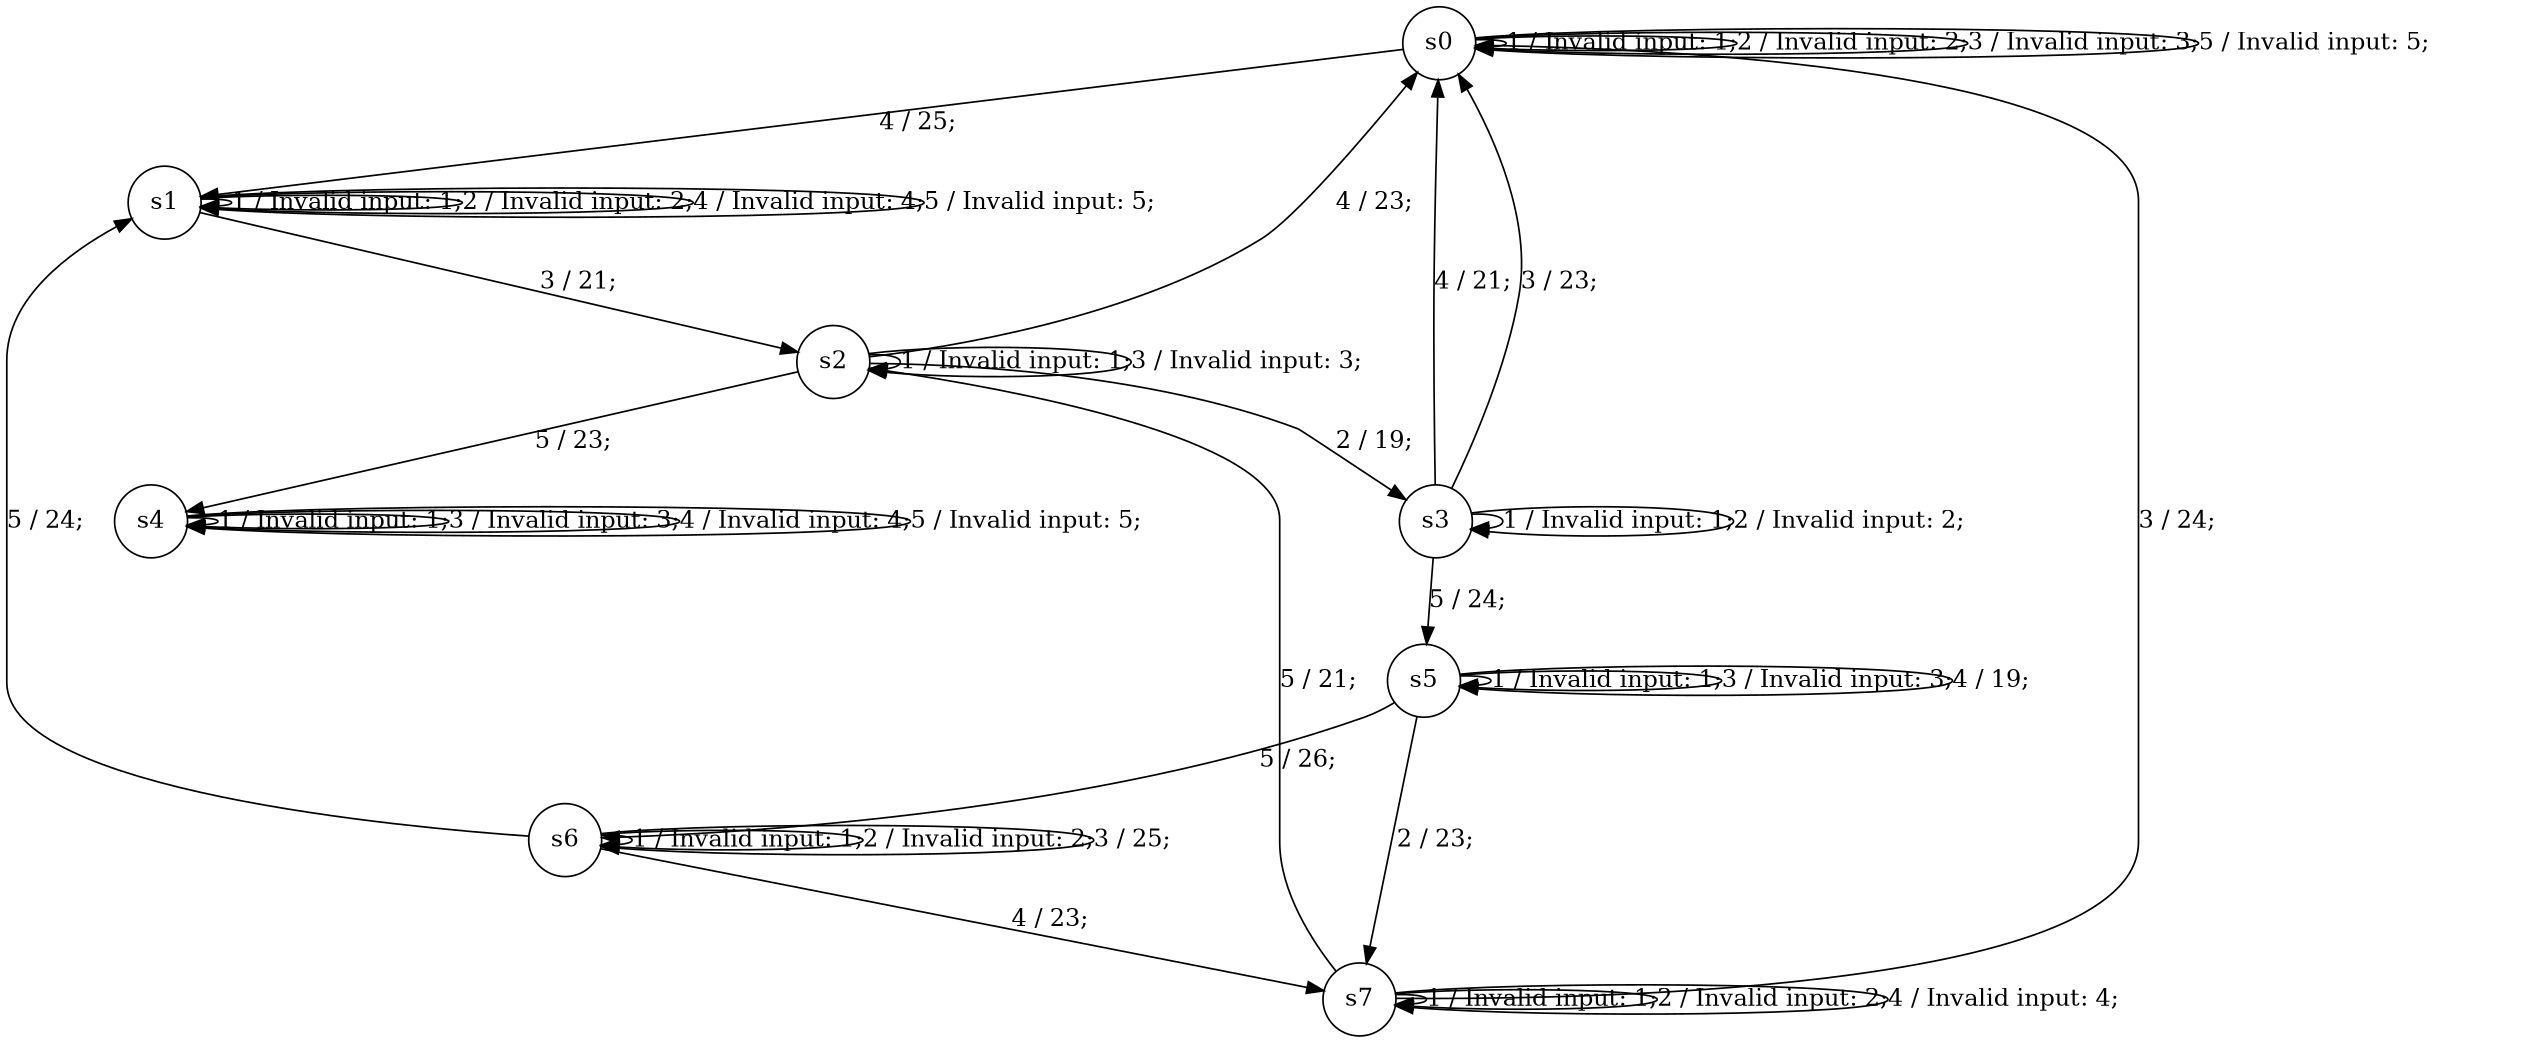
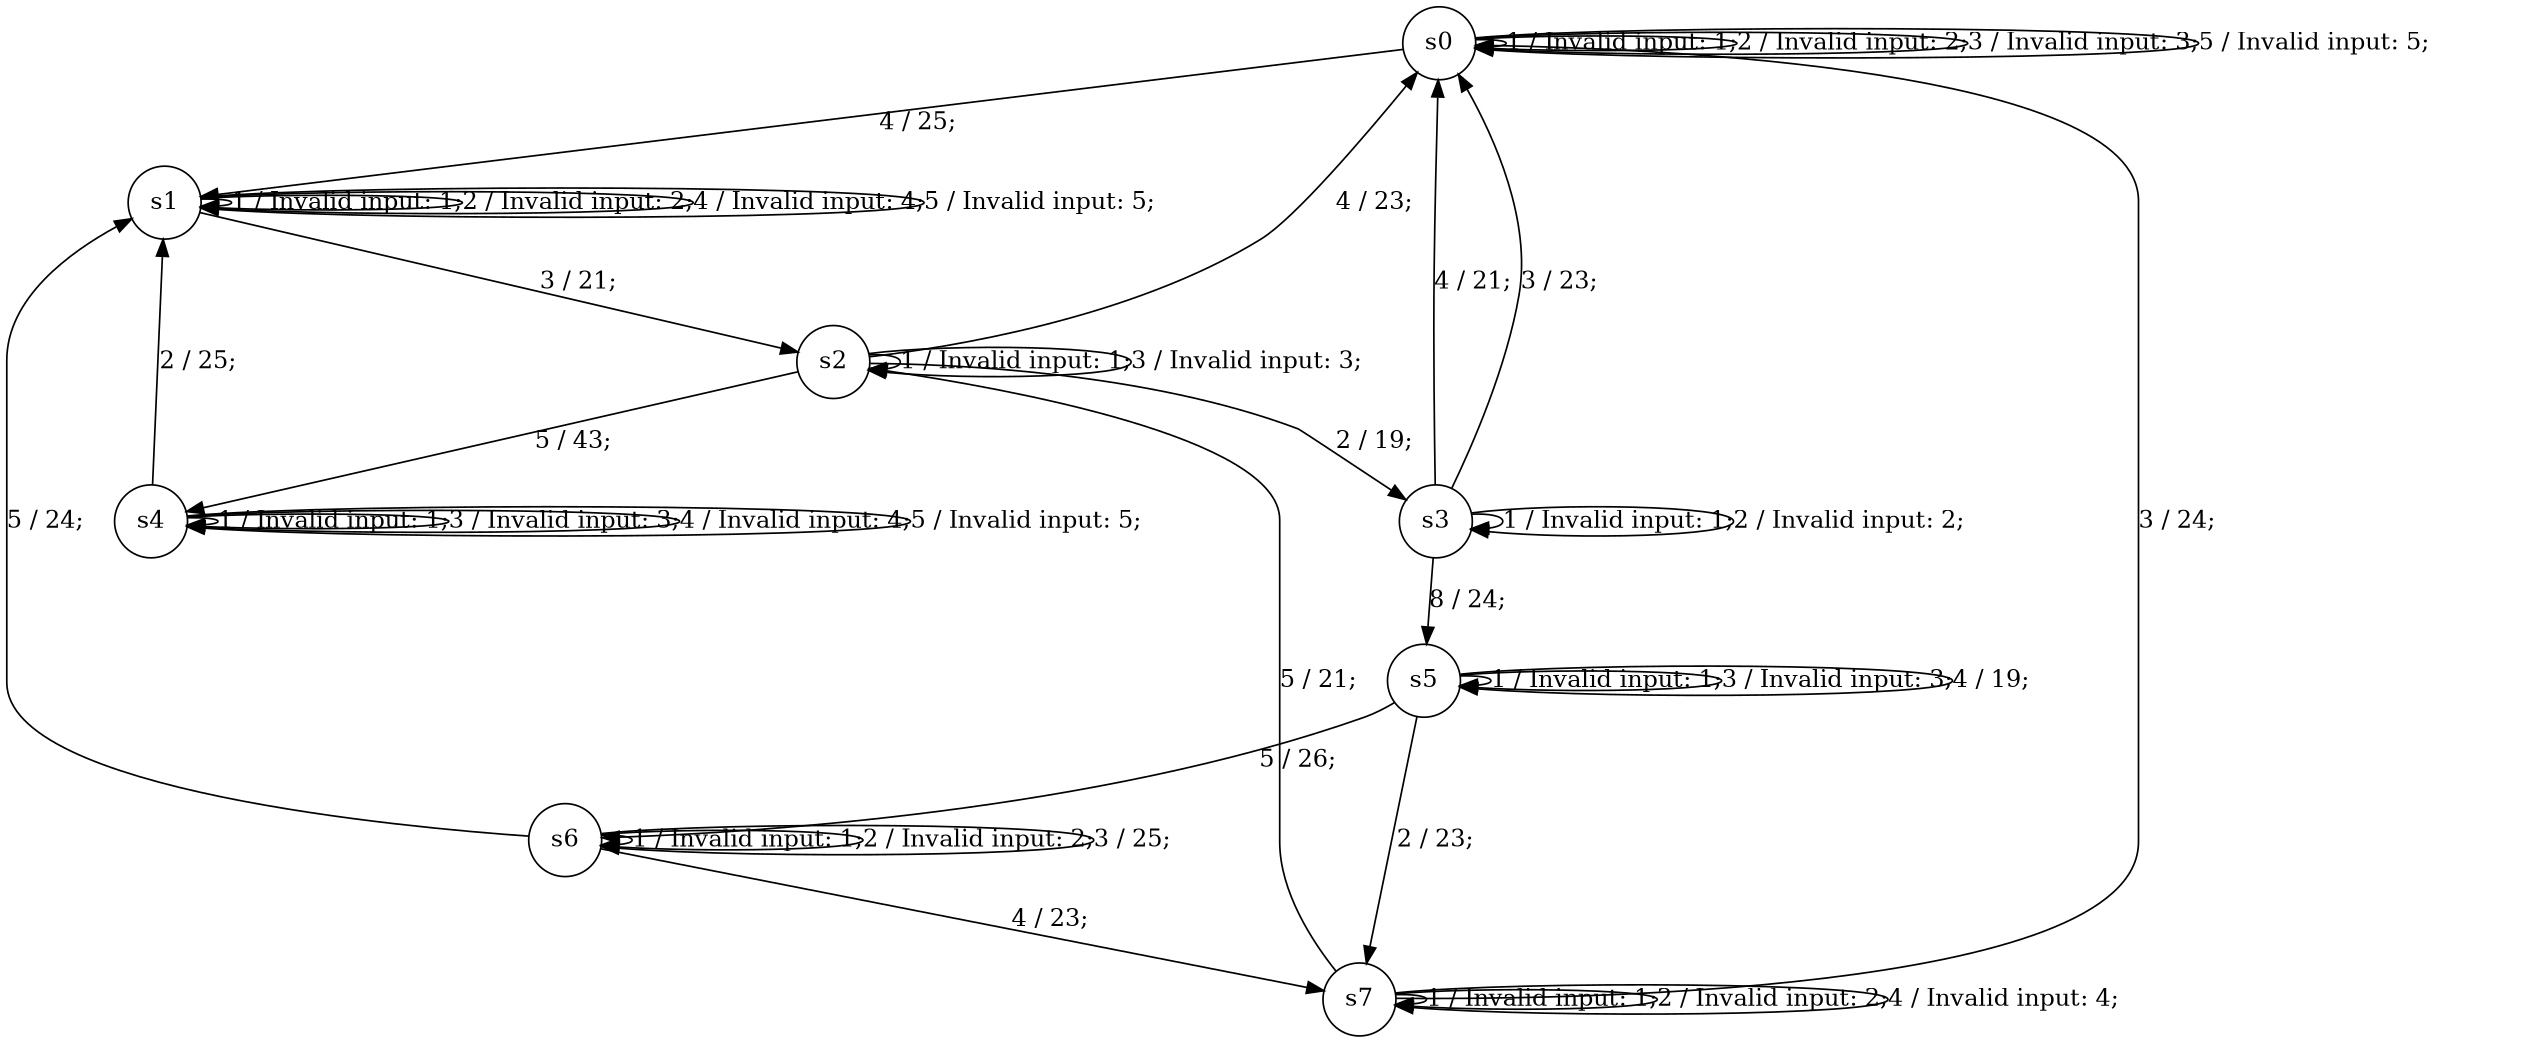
none -> (157, 371)
(574, 442) -> (574, 442)
(1468, 601) -> (1468, 601)
